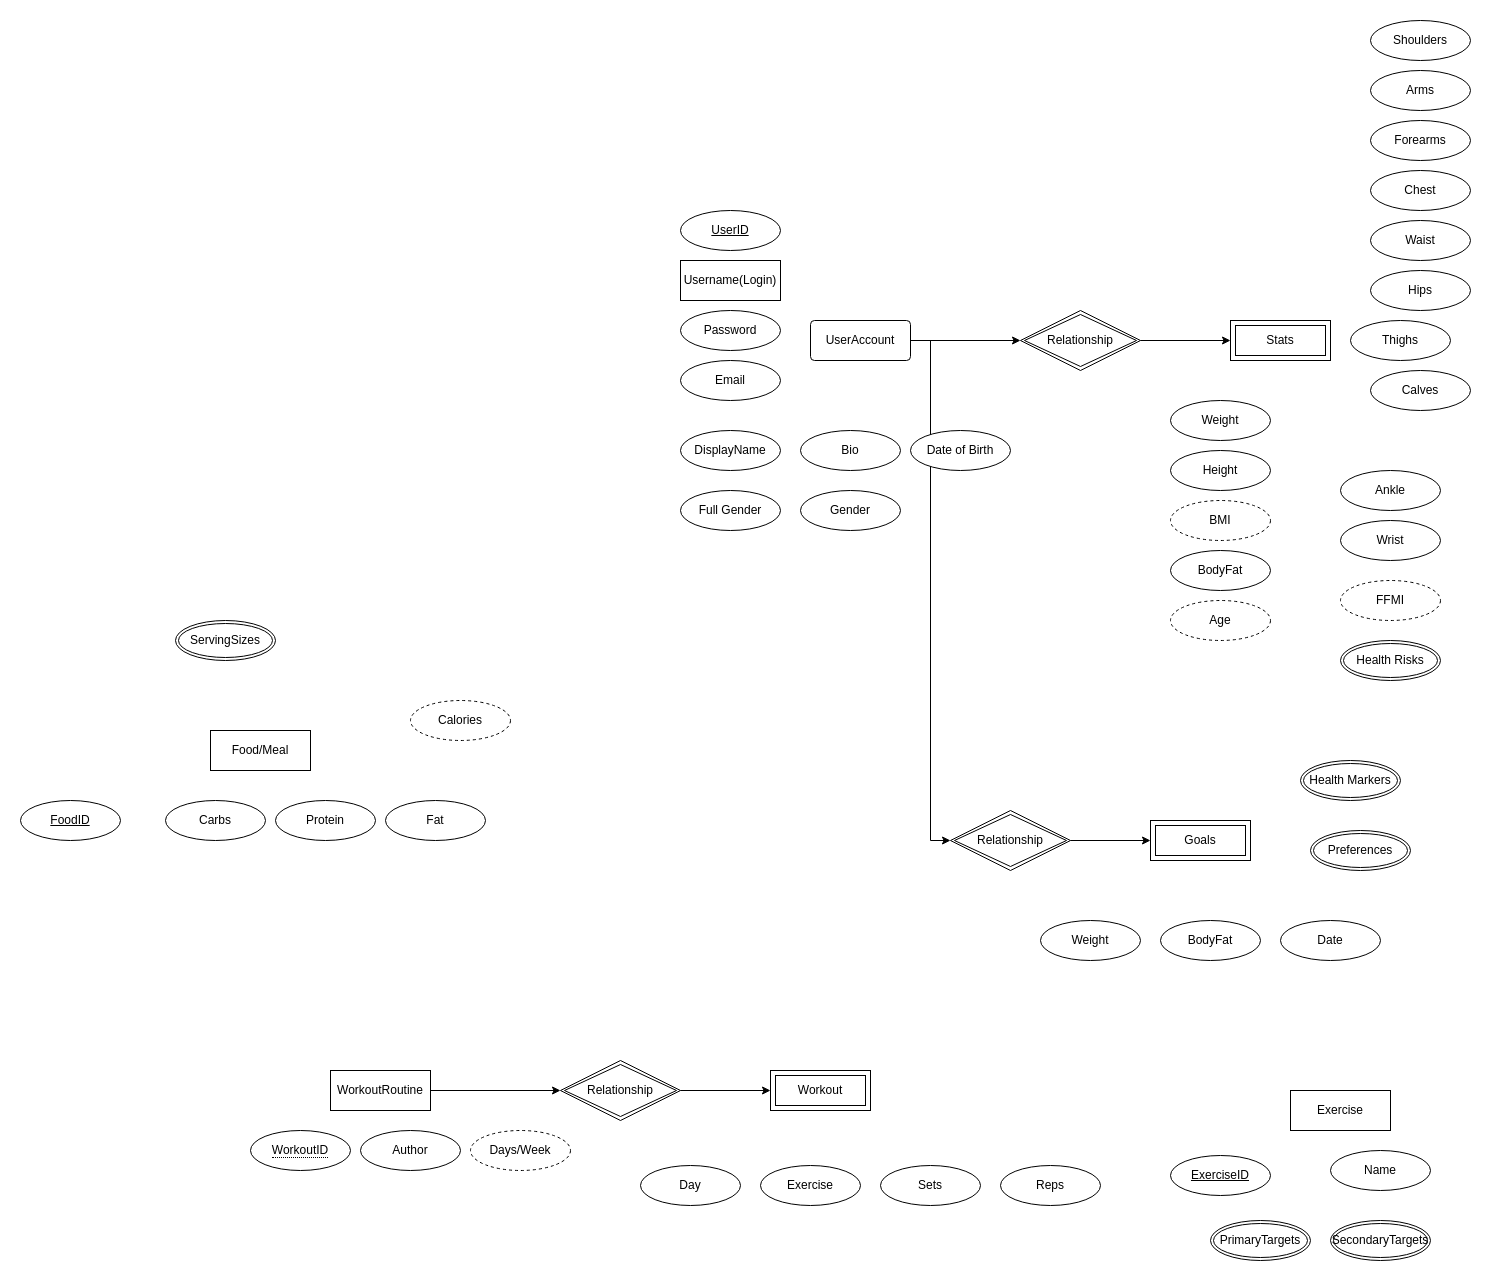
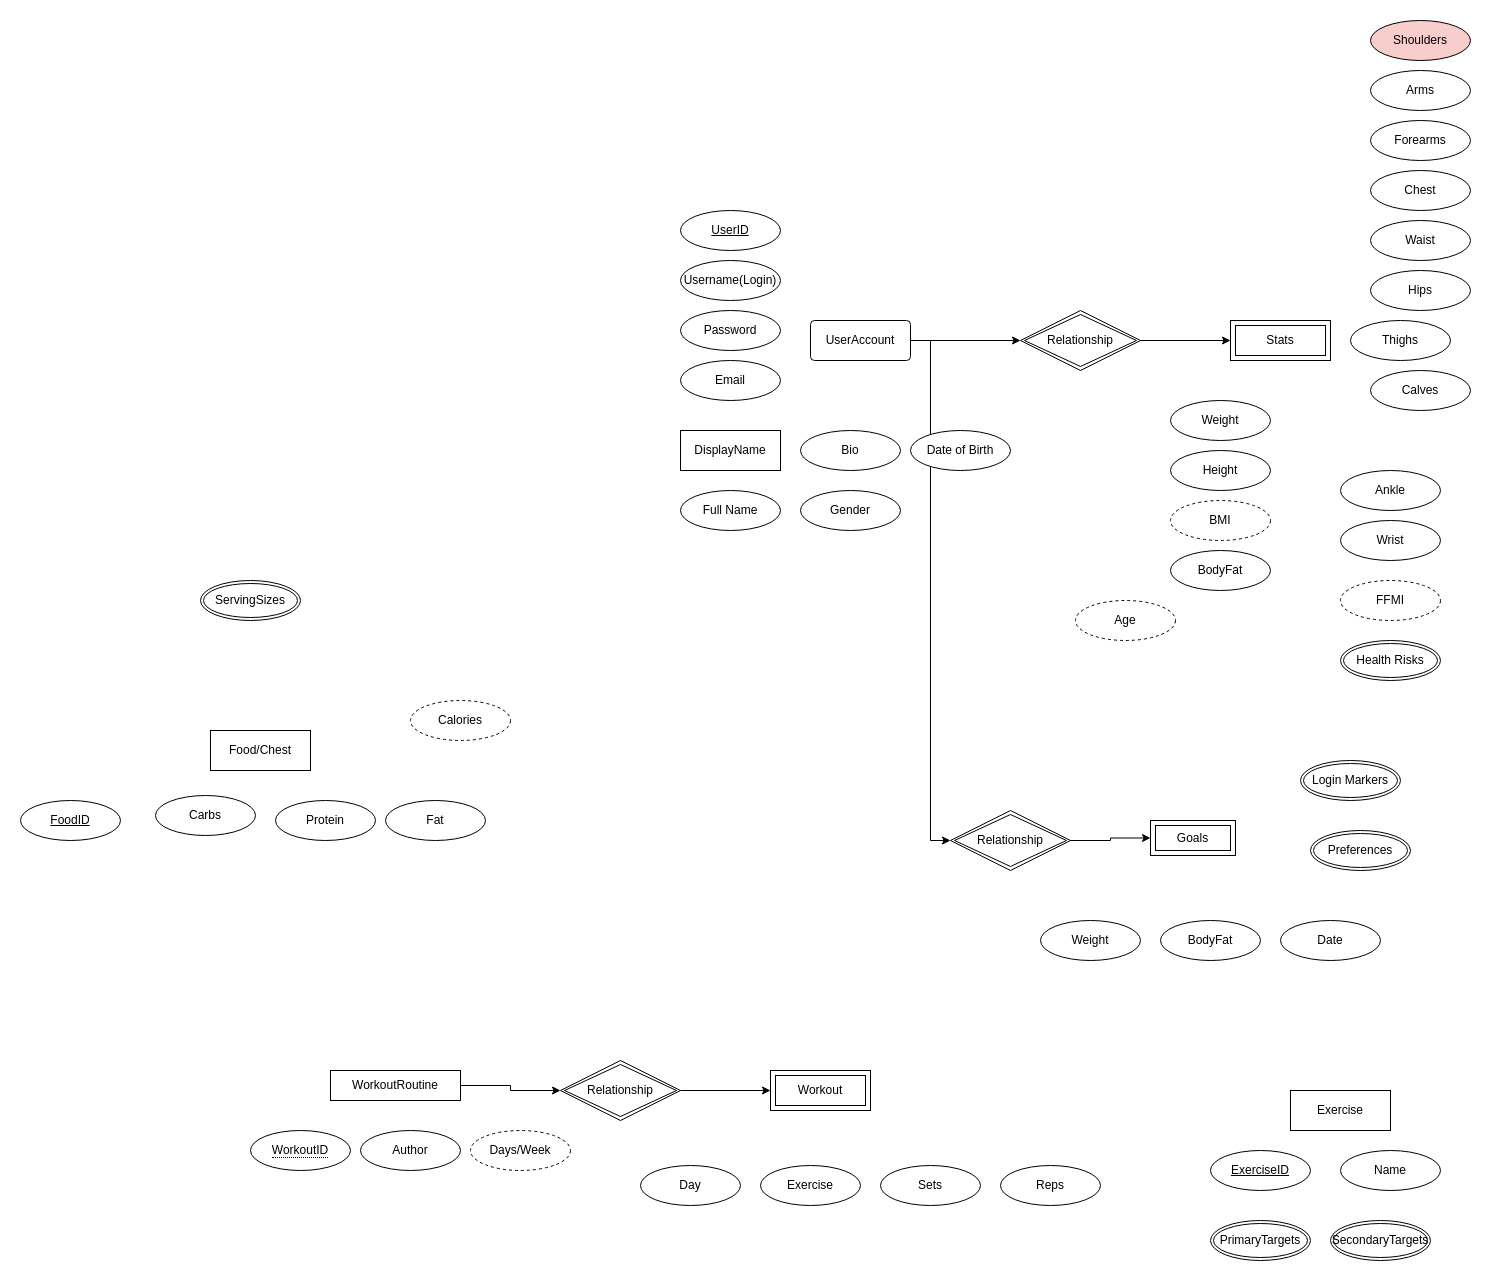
(1421, 41) -> (1421, 41)
(731, 281) -> (731, 281)
(731, 451) -> (731, 451)
(731, 511) -> (731, 511)
(1221, 621) -> (1126, 621)
(226, 641) -> (251, 601)
(261, 751) -> (261, 751)
(1351, 781) -> (1351, 781)
(216, 821) -> (206, 816)
(1201, 841) -> (1193, 838)
(381, 1091) -> (396, 1086)
(1381, 1171) -> (1391, 1171)
(1221, 1176) -> (1261, 1171)
